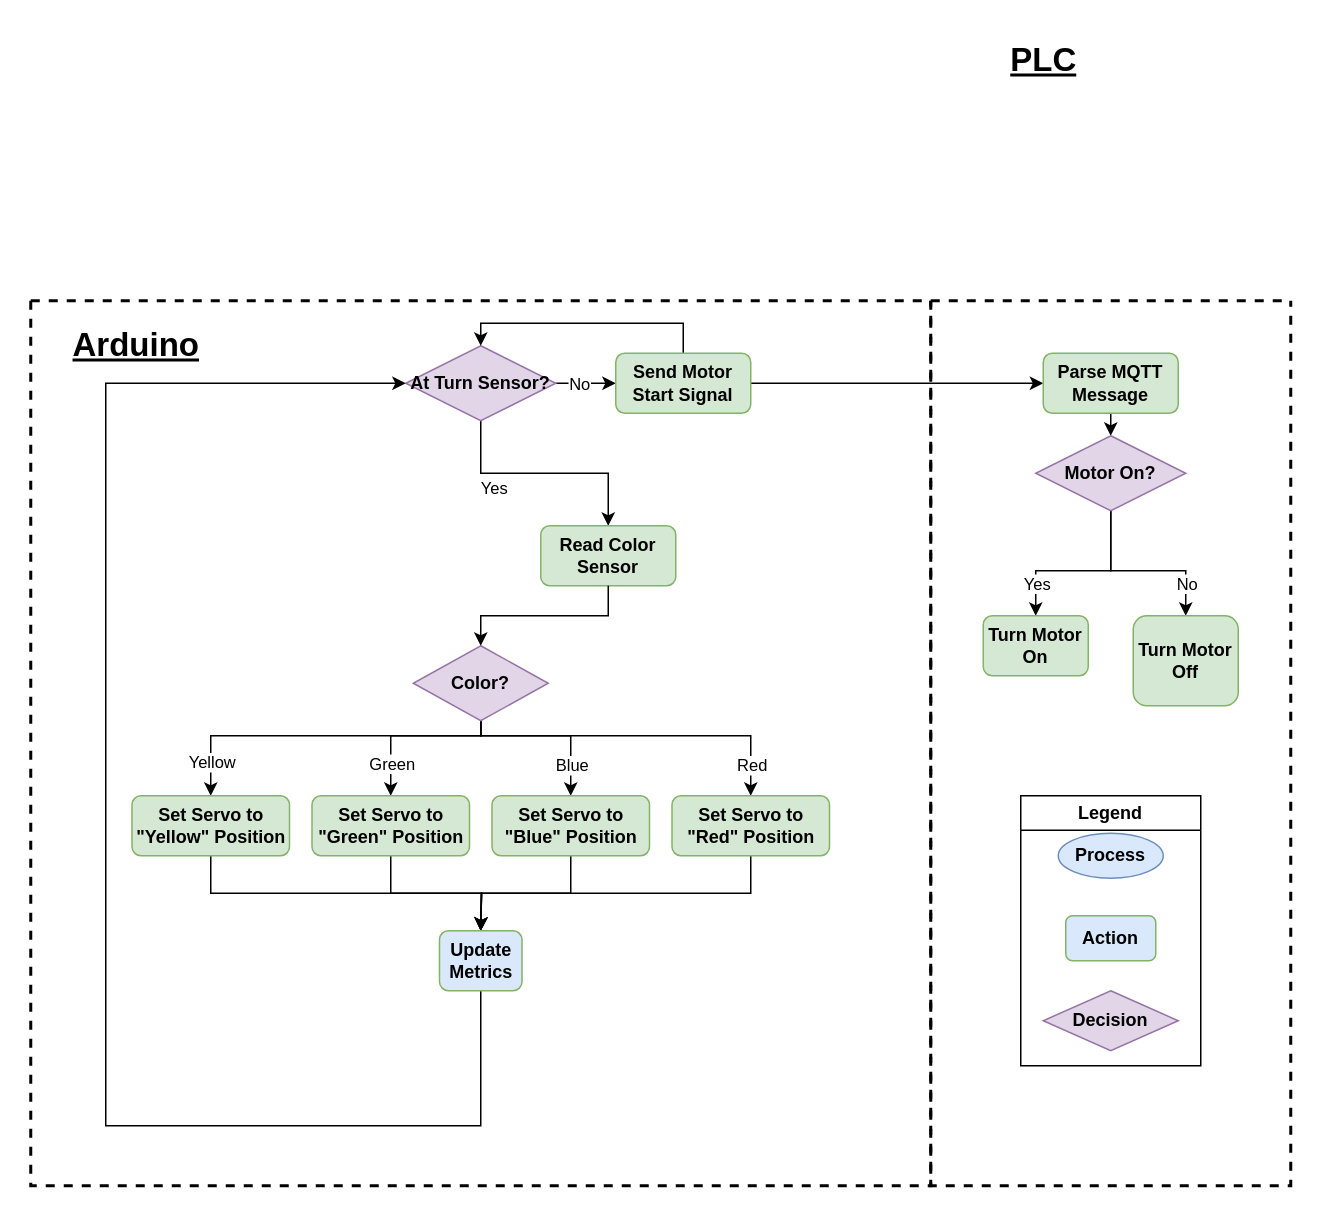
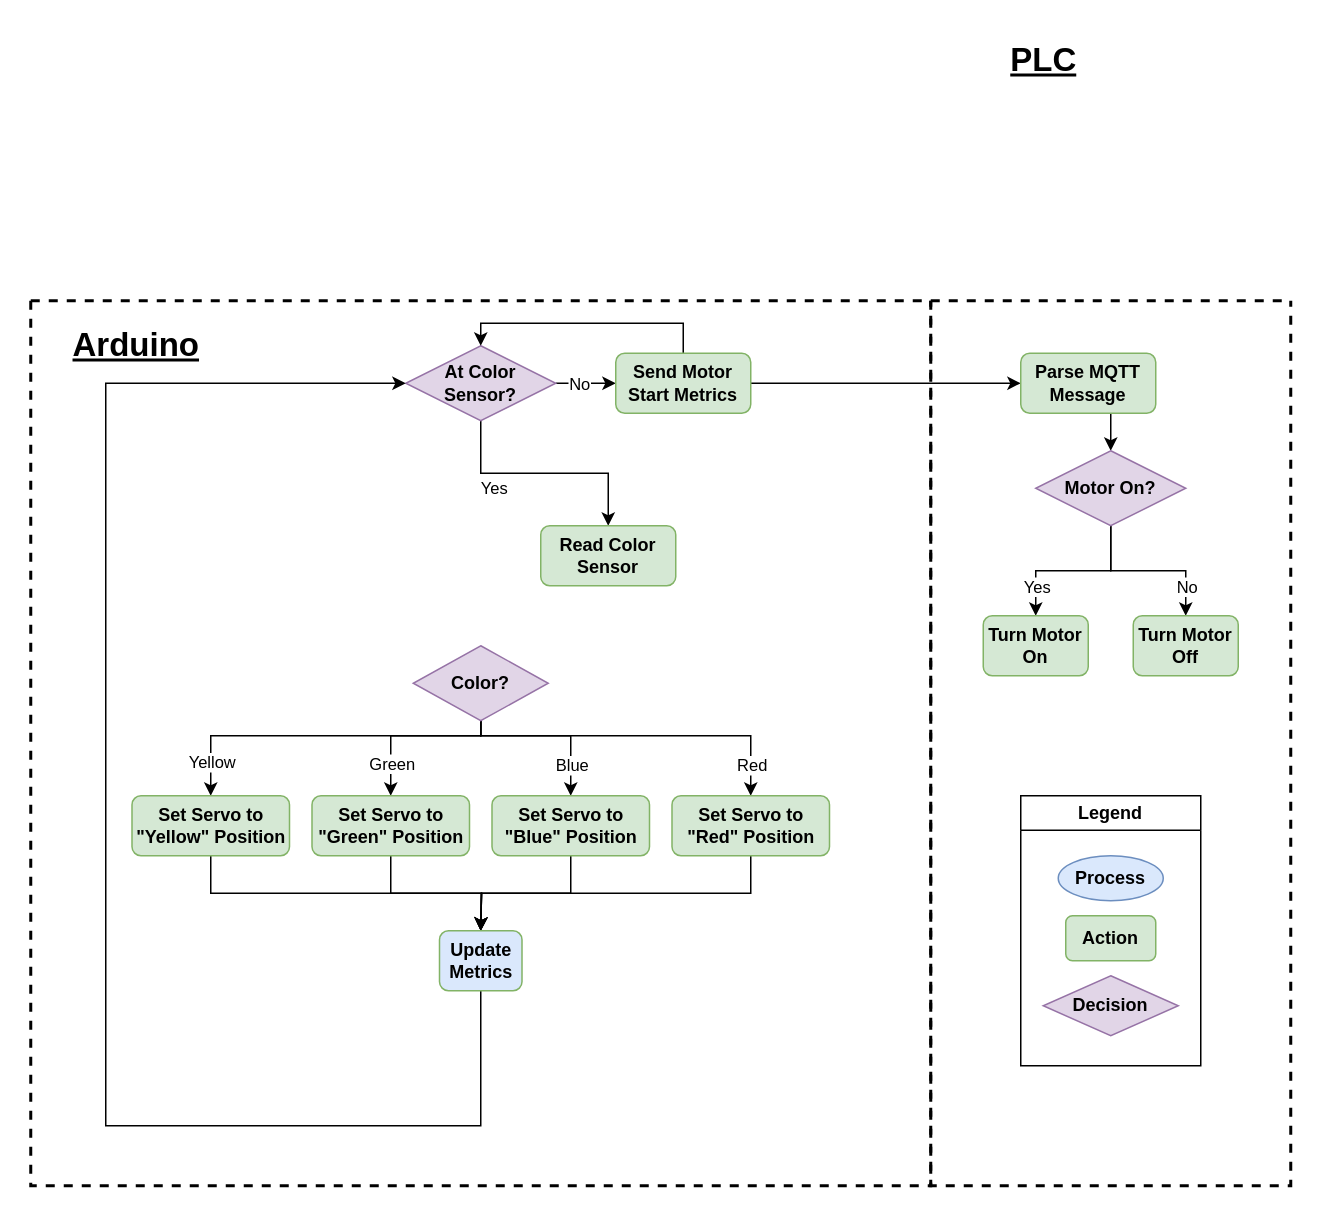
(481, 383) -> (481, 383)
(683, 383) -> (683, 383)
(1111, 383) -> (1088, 383)
(1111, 473) -> (1111, 488)
(550, 616) -> none
(1186, 661) -> (1186, 646)
(1111, 856) -> (1111, 878)
(1111, 938) -> (1111, 938)
(1111, 1021) -> (1111, 1006)
